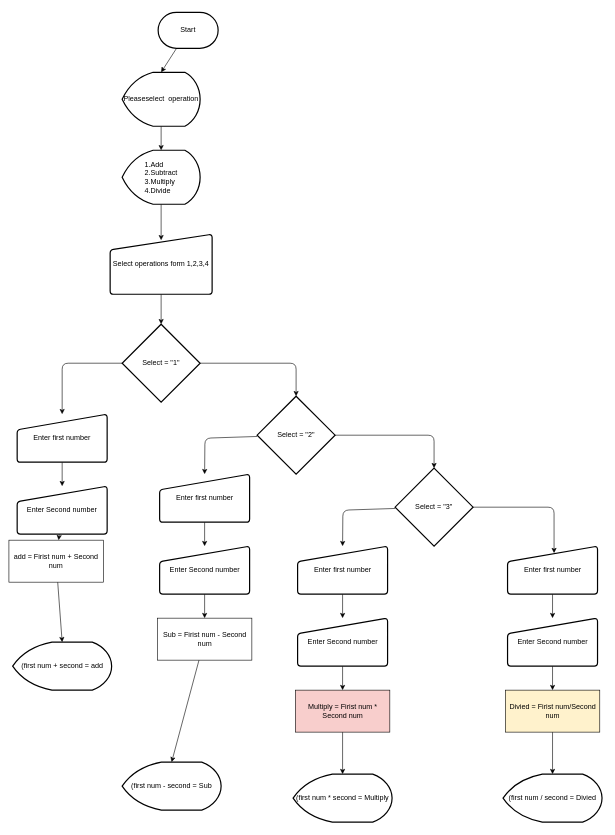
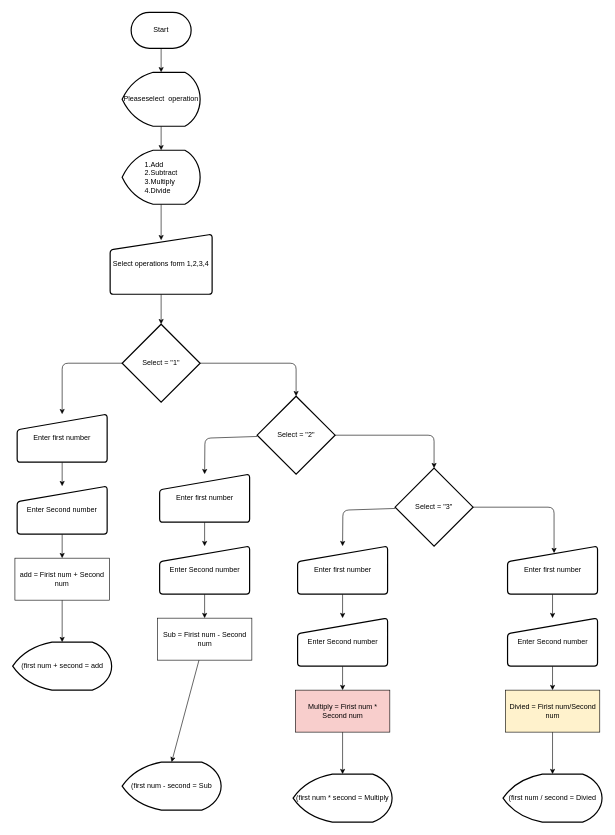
(188, 30) -> (161, 30)
(56, 561) -> (62, 579)
